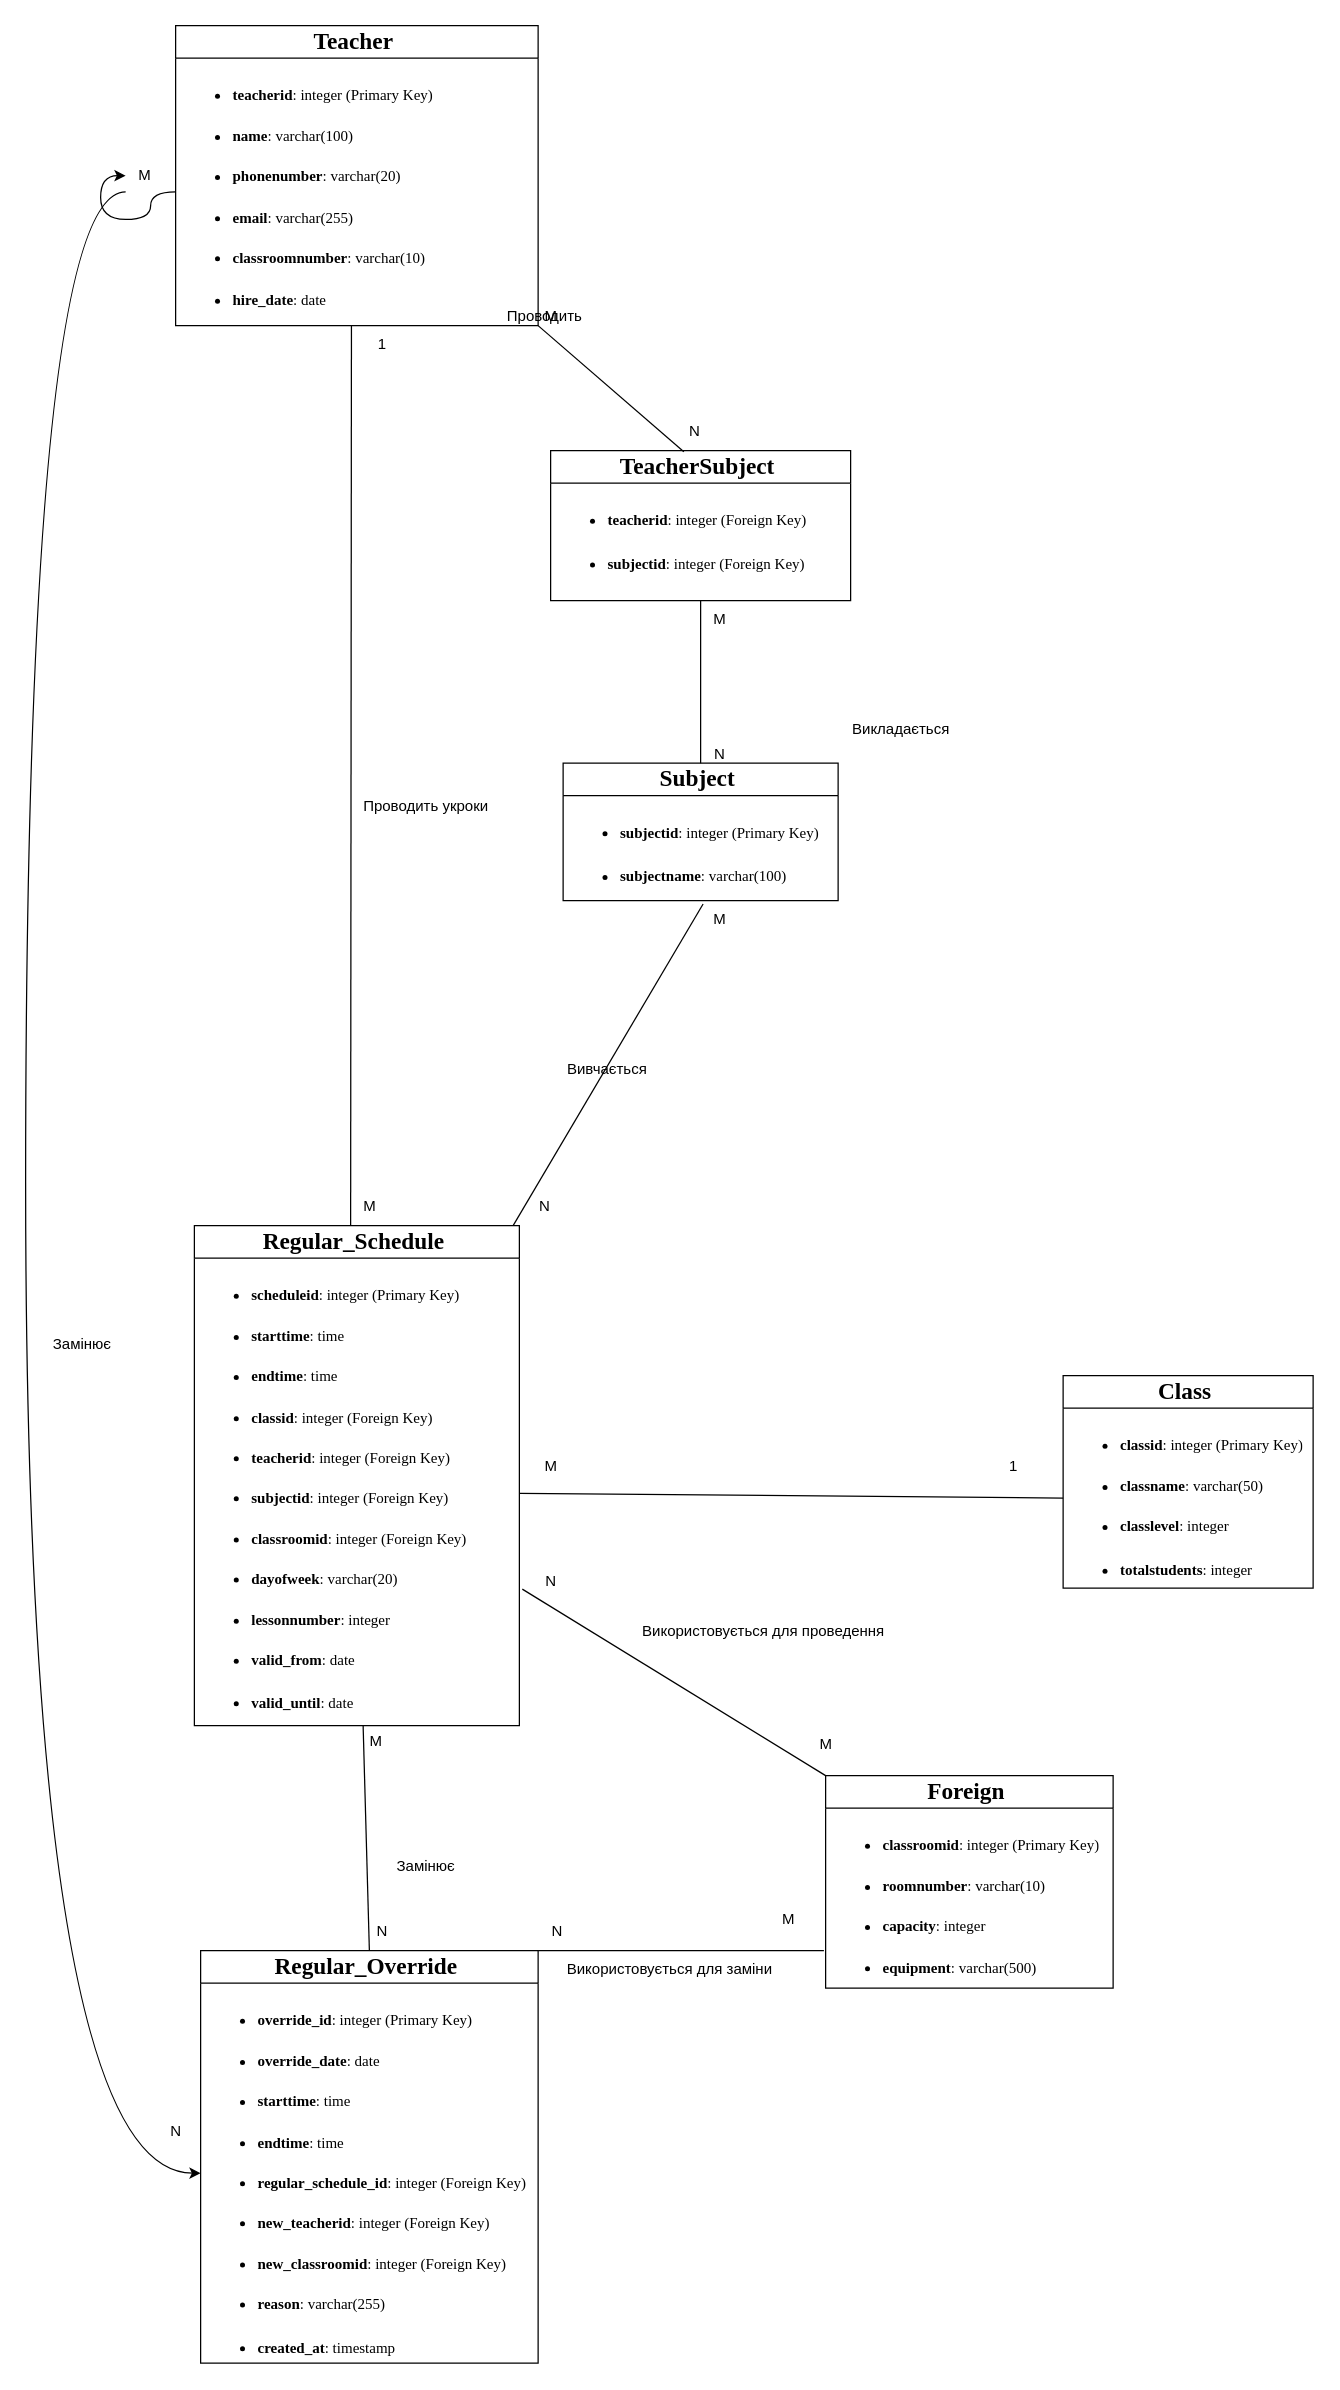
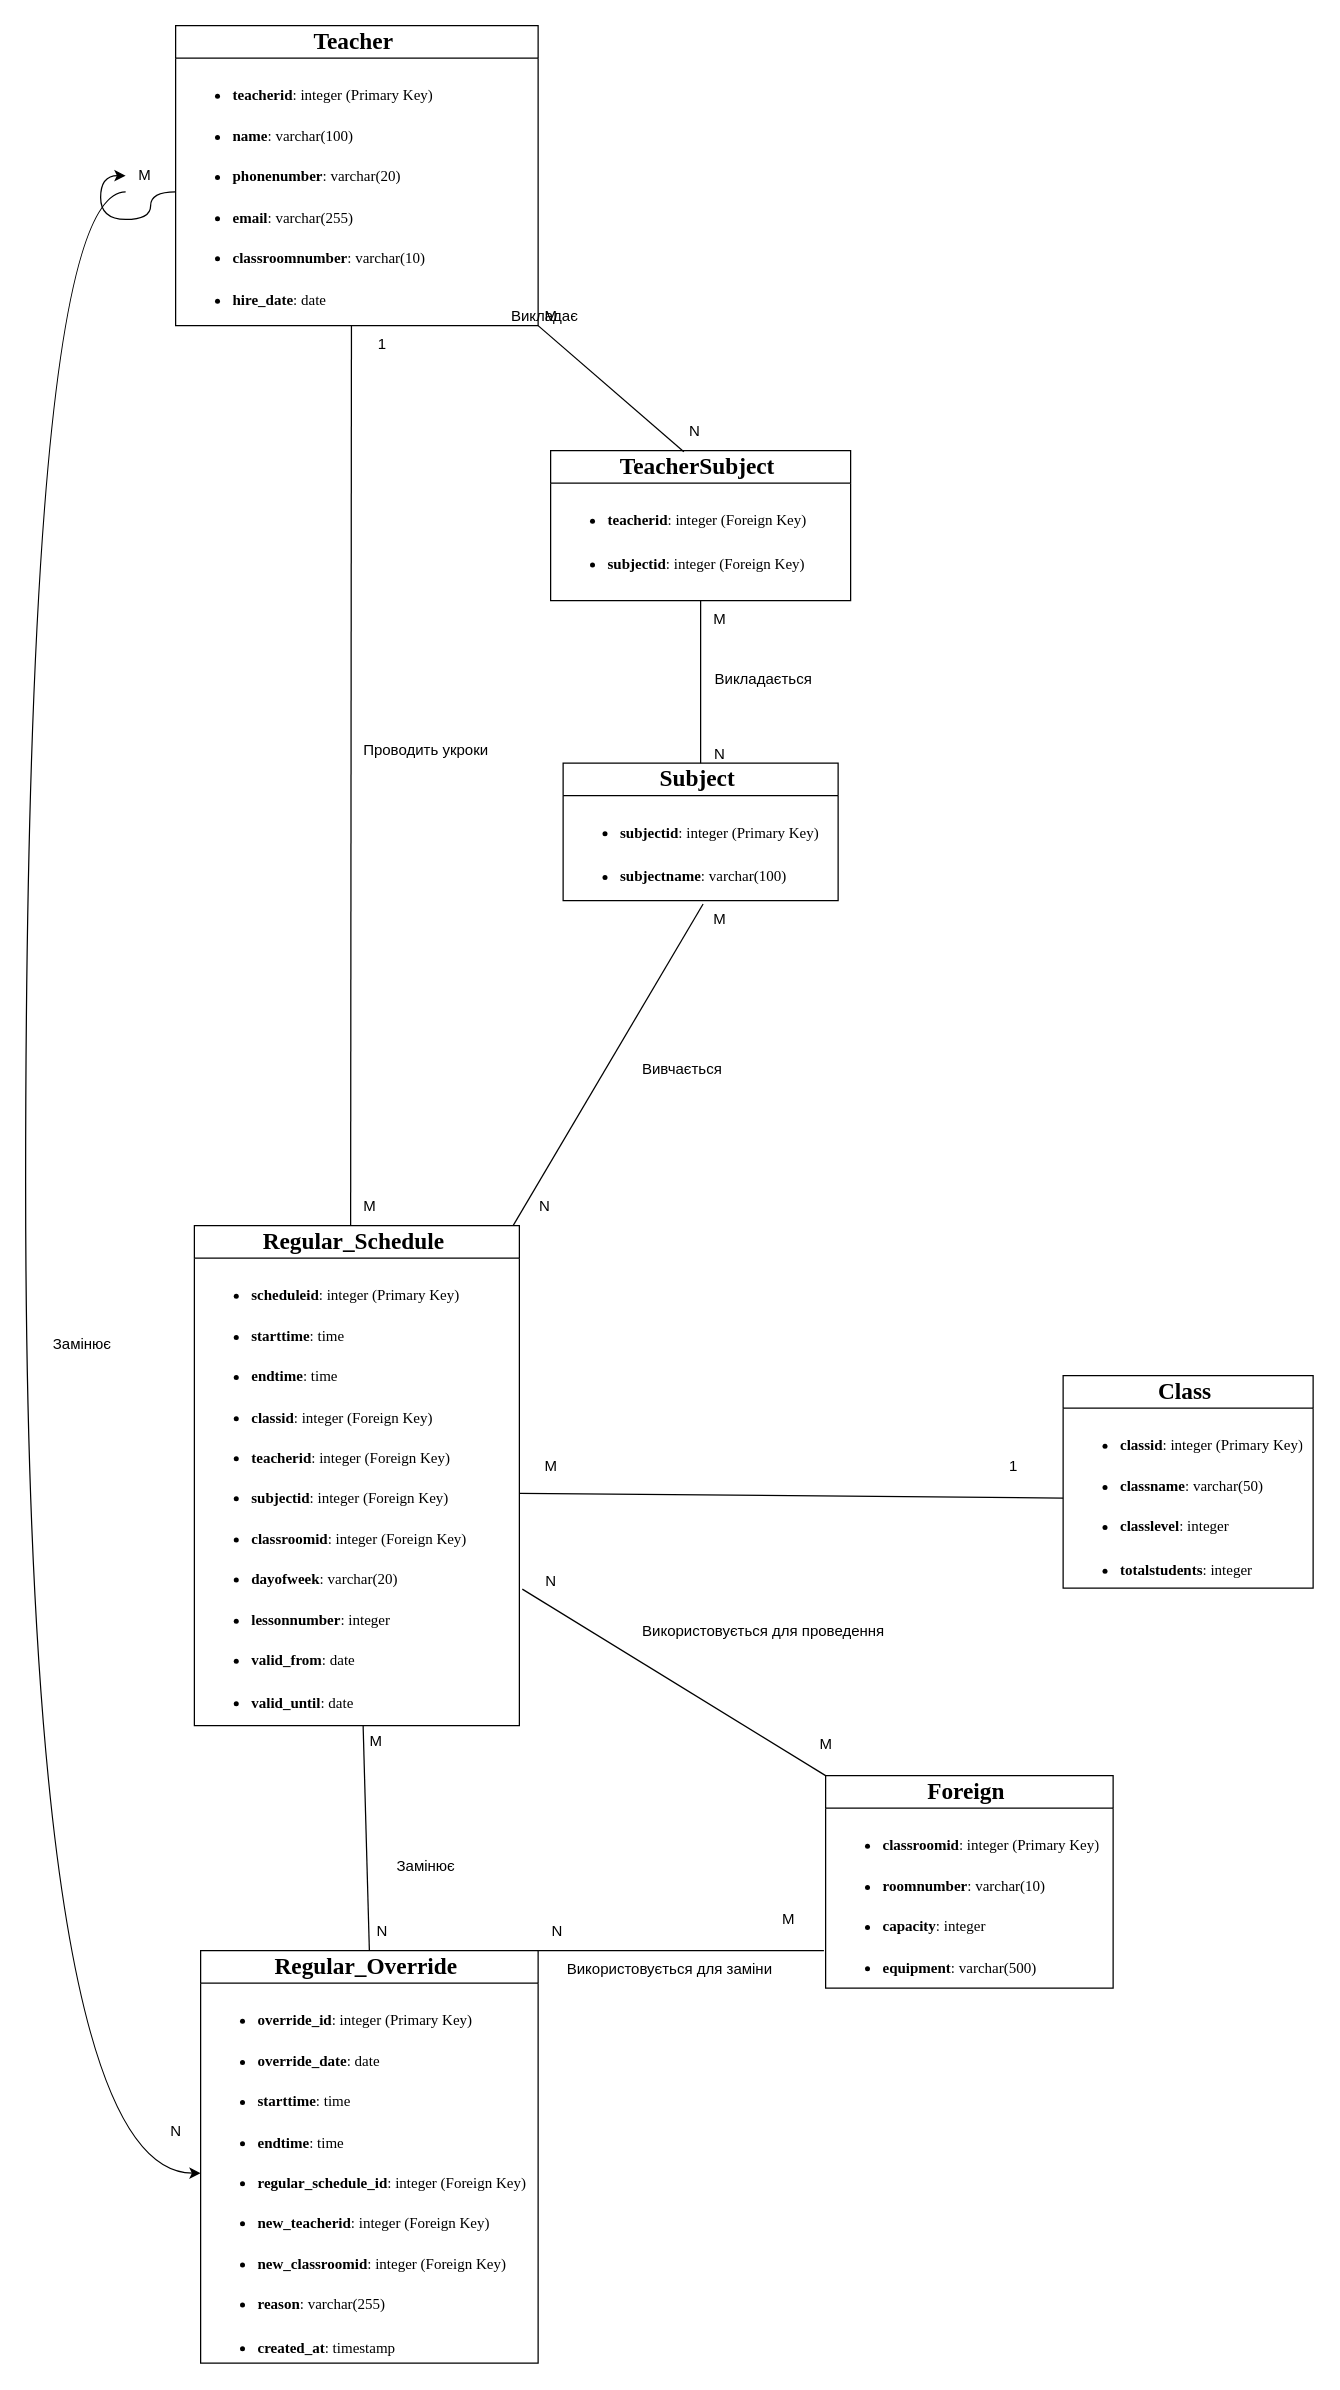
(545, 317) -> (545, 317)
(901, 729) -> (763, 679)
(426, 807) -> (426, 751)
(607, 1069) -> (682, 1069)
